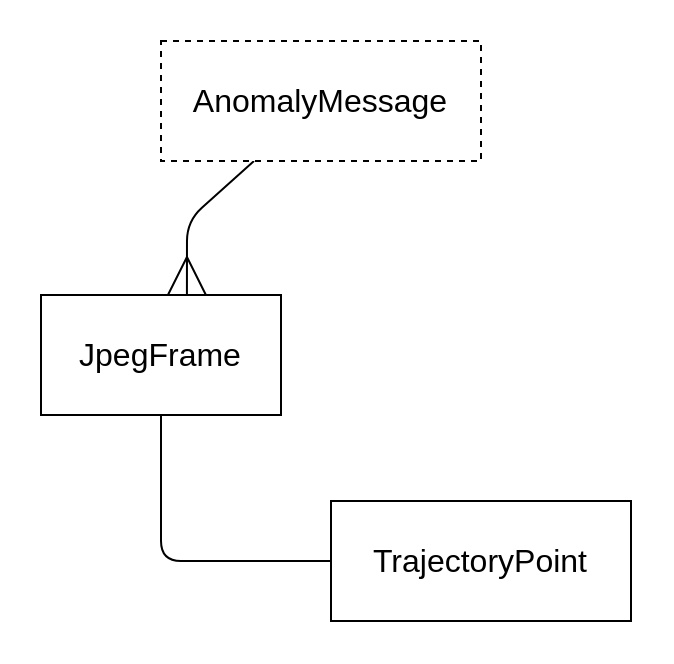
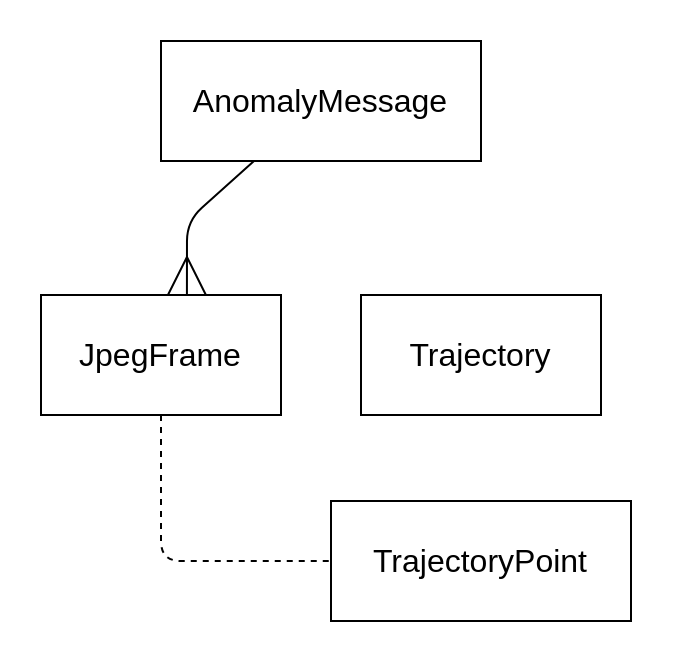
(321, 101) -> (321, 101)
none -> (481, 355)
(183, 561) -> (183, 561)
